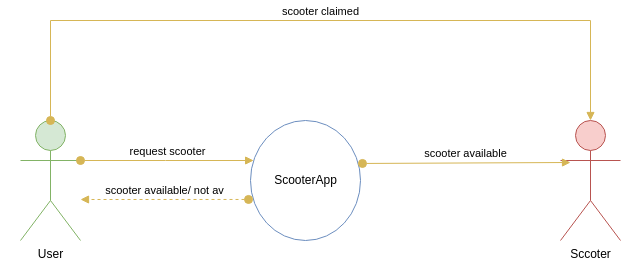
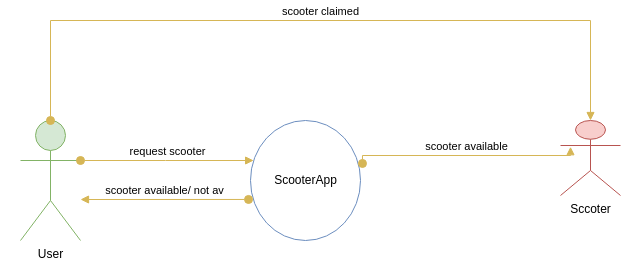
(591, 181) -> (591, 158)
(165, 199) -> (165, 199)
